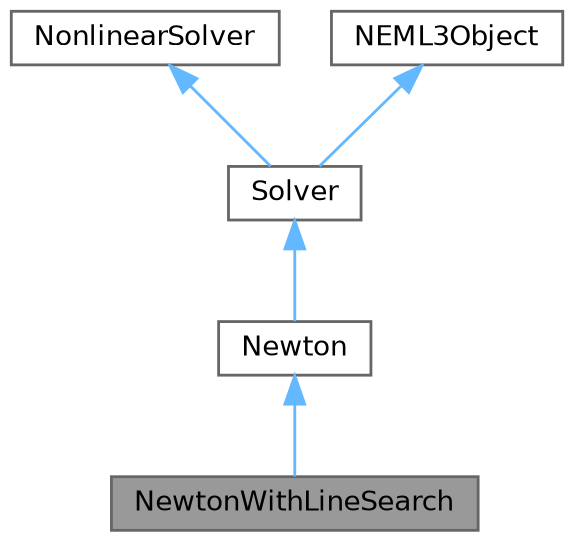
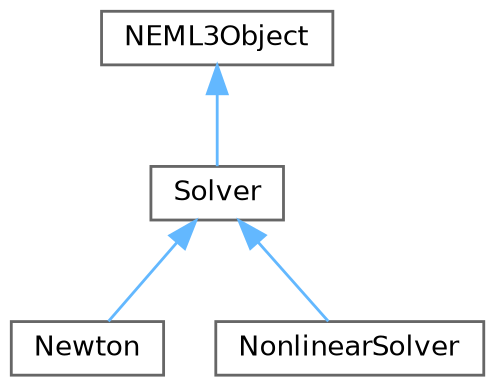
(230, 126) -> (293, 282)
(295, 504) -> none
